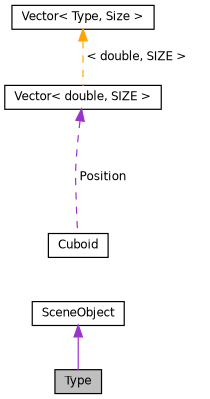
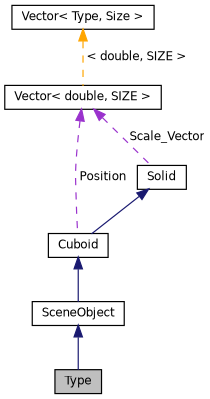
none -> (162, 177)
none -> (78, 286)
(78, 354) -> (78, 354)
